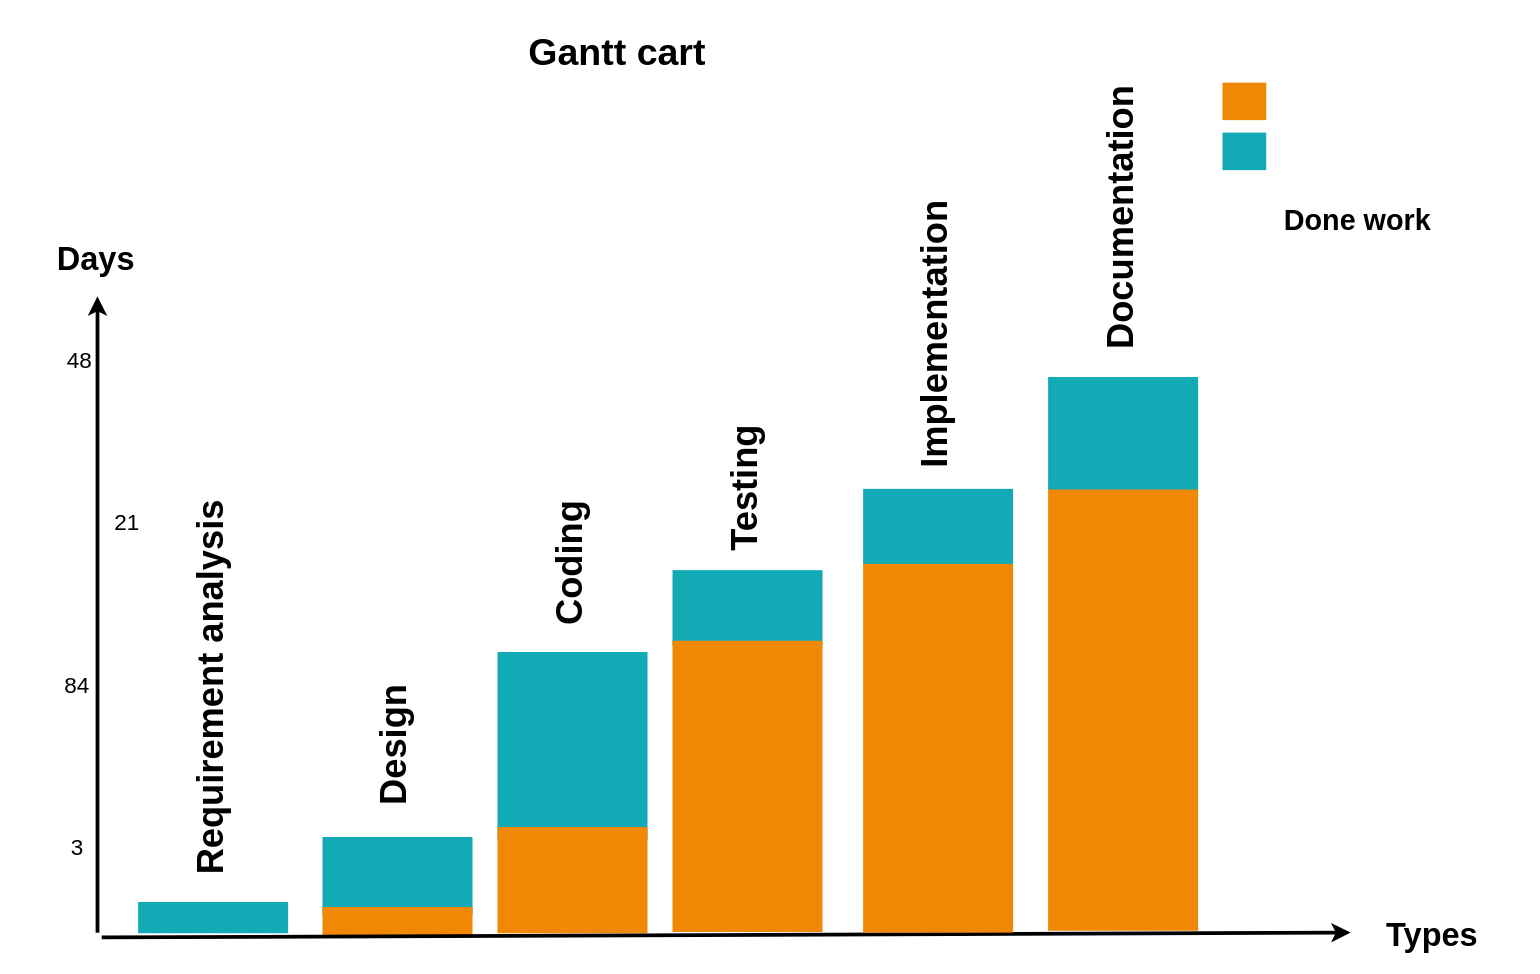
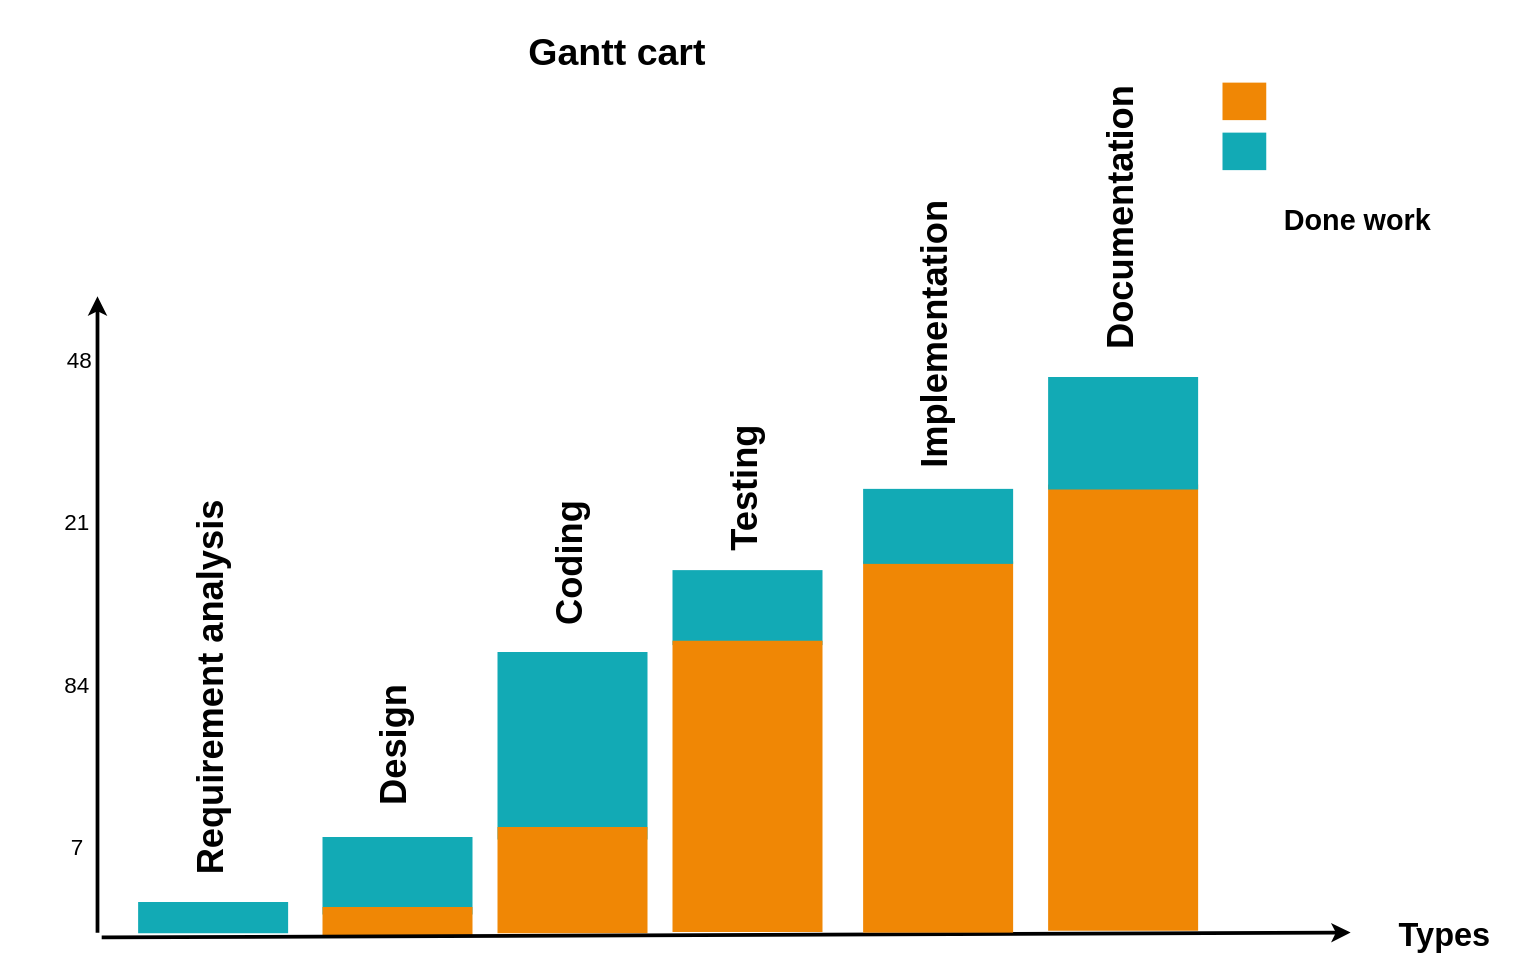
(95, 254) -> none
(126, 526) -> (76, 526)
(78, 848) -> (78, 848)
(1432, 931) -> (1444, 931)
